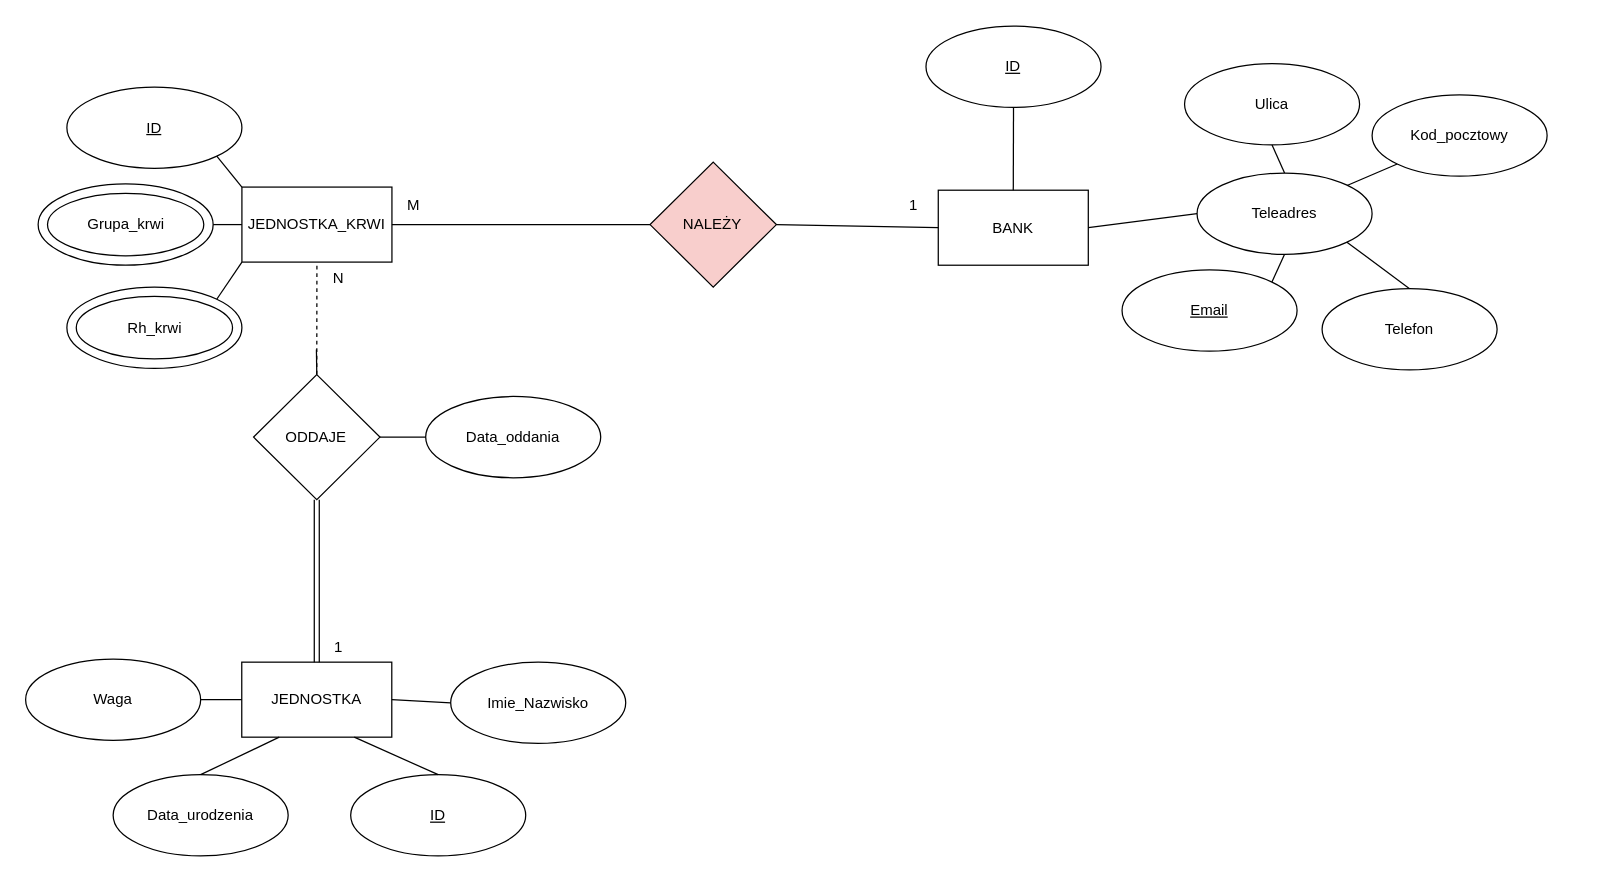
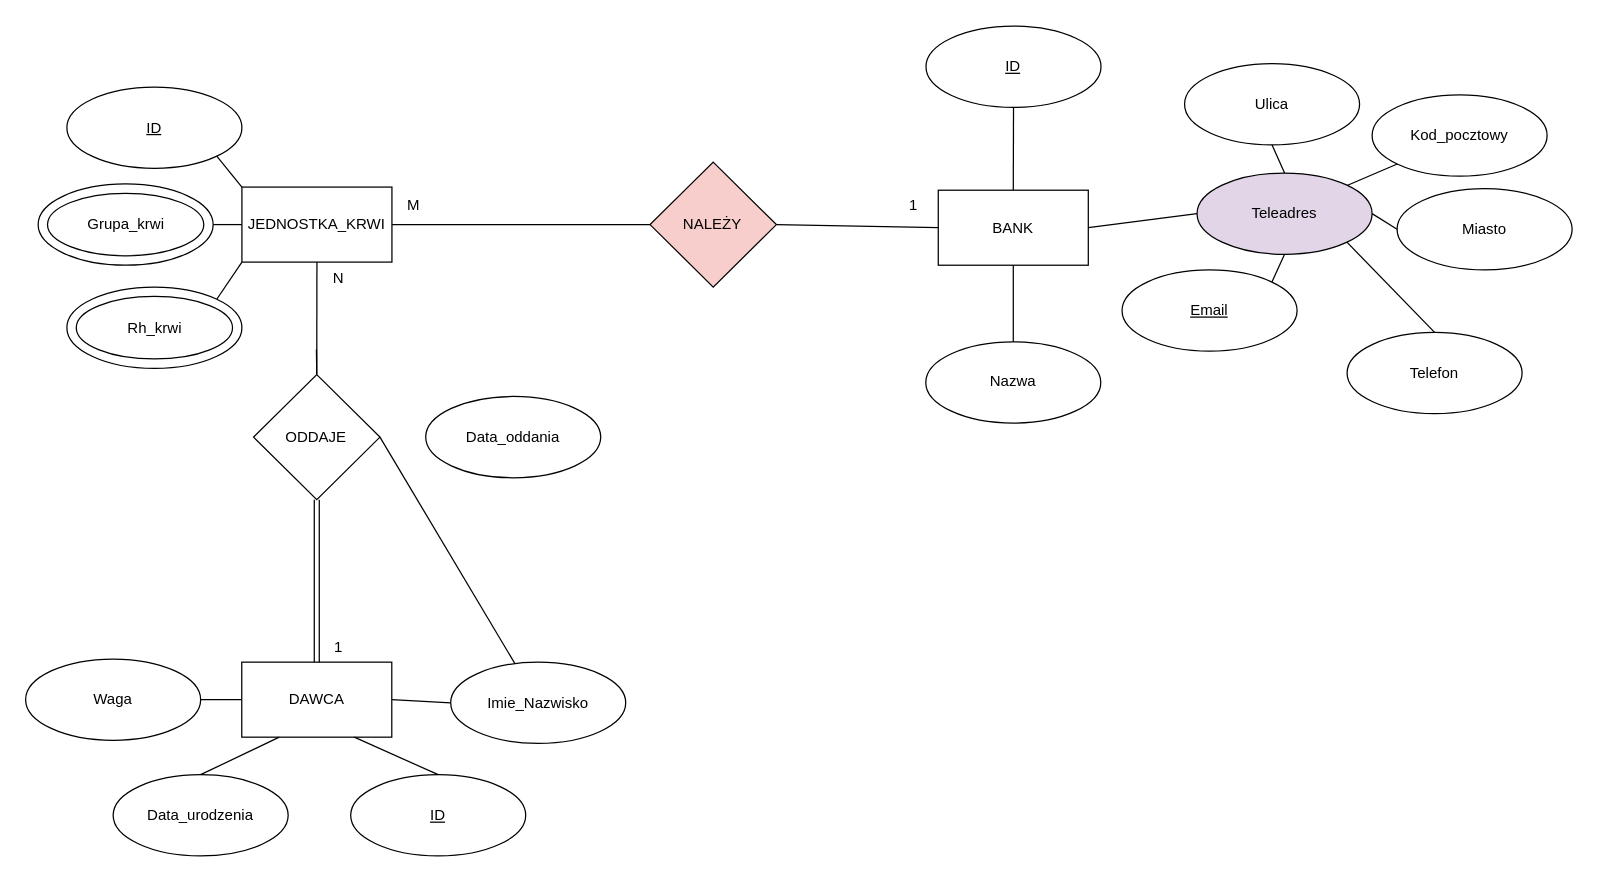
(1284, 213) -> (1284, 213)
none -> (1384, 221)
none -> (1484, 229)
none -> (1013, 303)
(317, 305) -> (317, 305)
(1409, 329) -> (1434, 373)
none -> (1013, 382)
(402, 437) -> (447, 550)
(317, 699) -> (317, 699)
